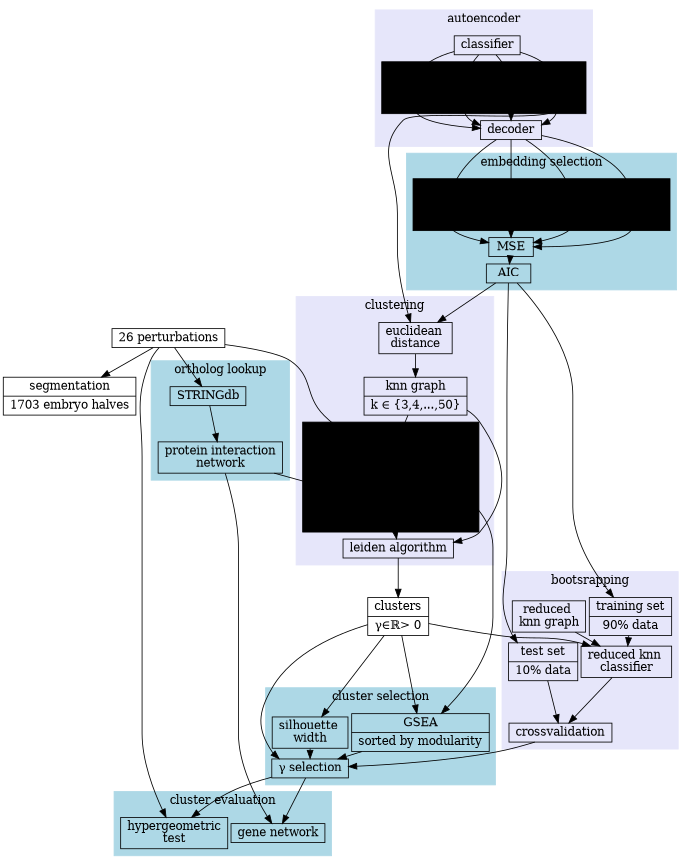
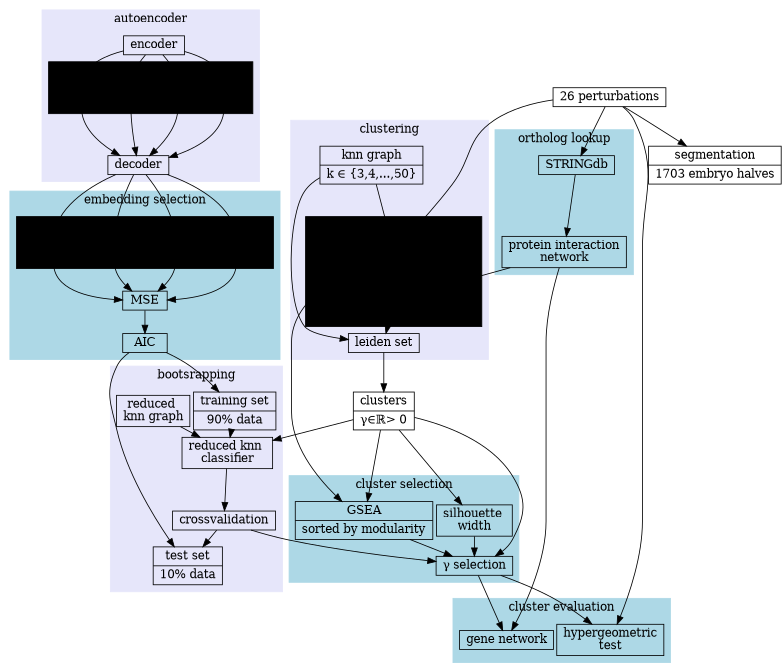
(487, 45) -> (154, 45)
(416, 338) -> none
(398, 549) -> (384, 343)
(552, 698) -> (212, 535)
